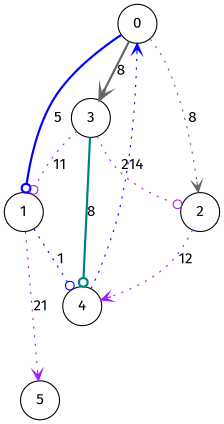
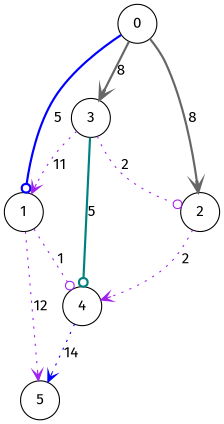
(182, 107) -> (182, 107)
(53, 157) -> (53, 157)
(127, 168) -> (63, 348)
(91, 212) -> (91, 212)
(51, 255) -> (51, 255)
(186, 259) -> (186, 259)
(41, 306) -> (41, 306)
